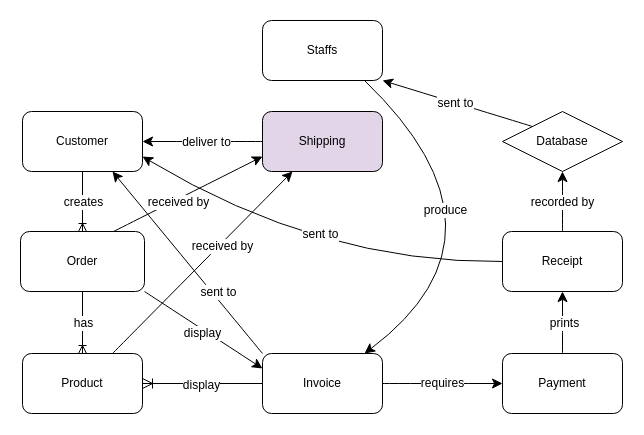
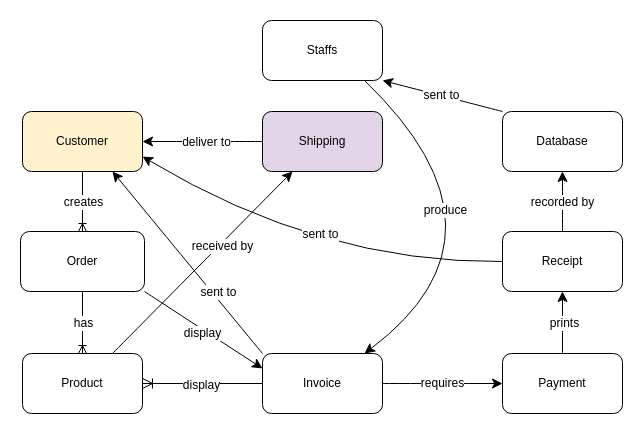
(83, 142) -> (83, 142)
(563, 142) -> (563, 142)
(186, 195) -> none
